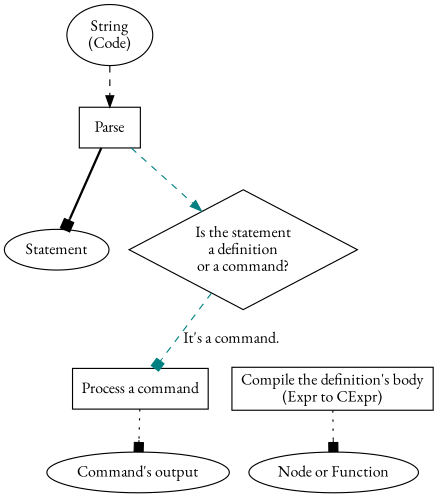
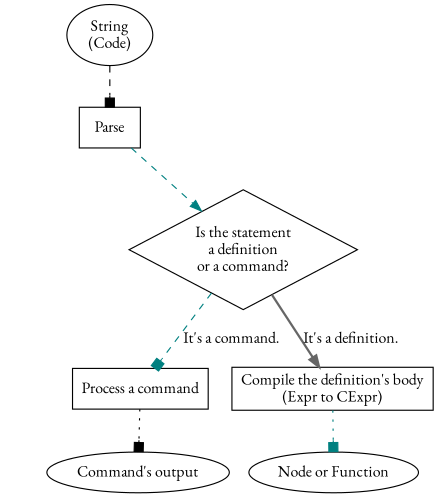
(110, 81) -> (110, 81)
(57, 250) -> none
none -> (292, 326)
(333, 425) -> (333, 425)
